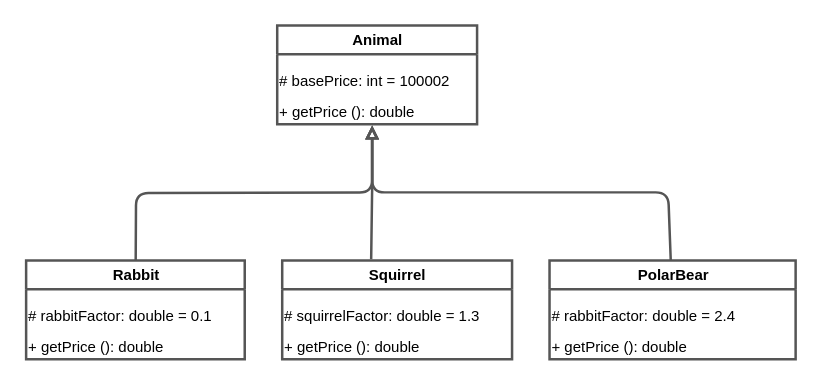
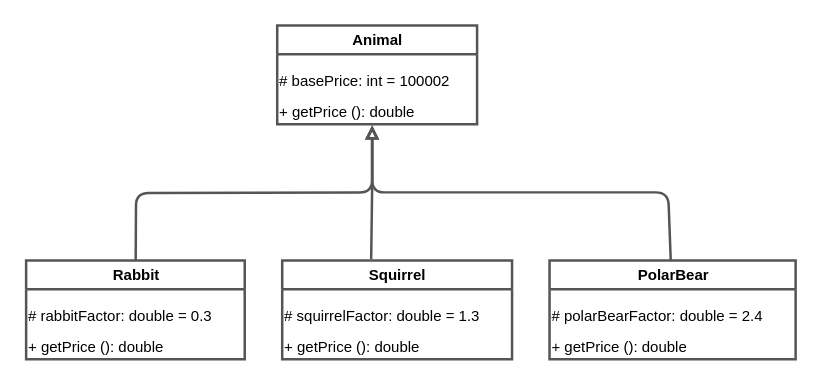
(130, 316) -> (130, 316)
(653, 316) -> (666, 316)
